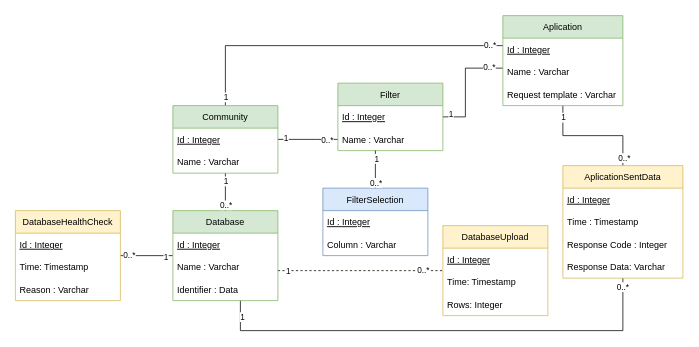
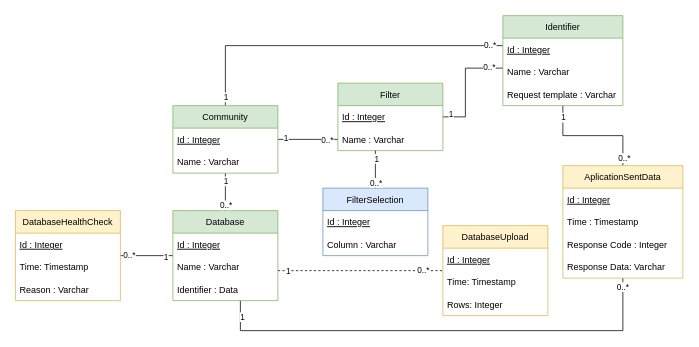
(563, 27) -> (563, 27)
